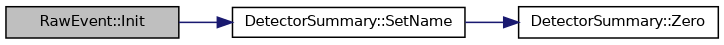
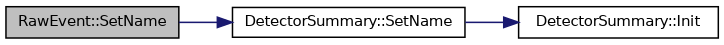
(92, 22) -> (92, 22)
(618, 22) -> (618, 22)
